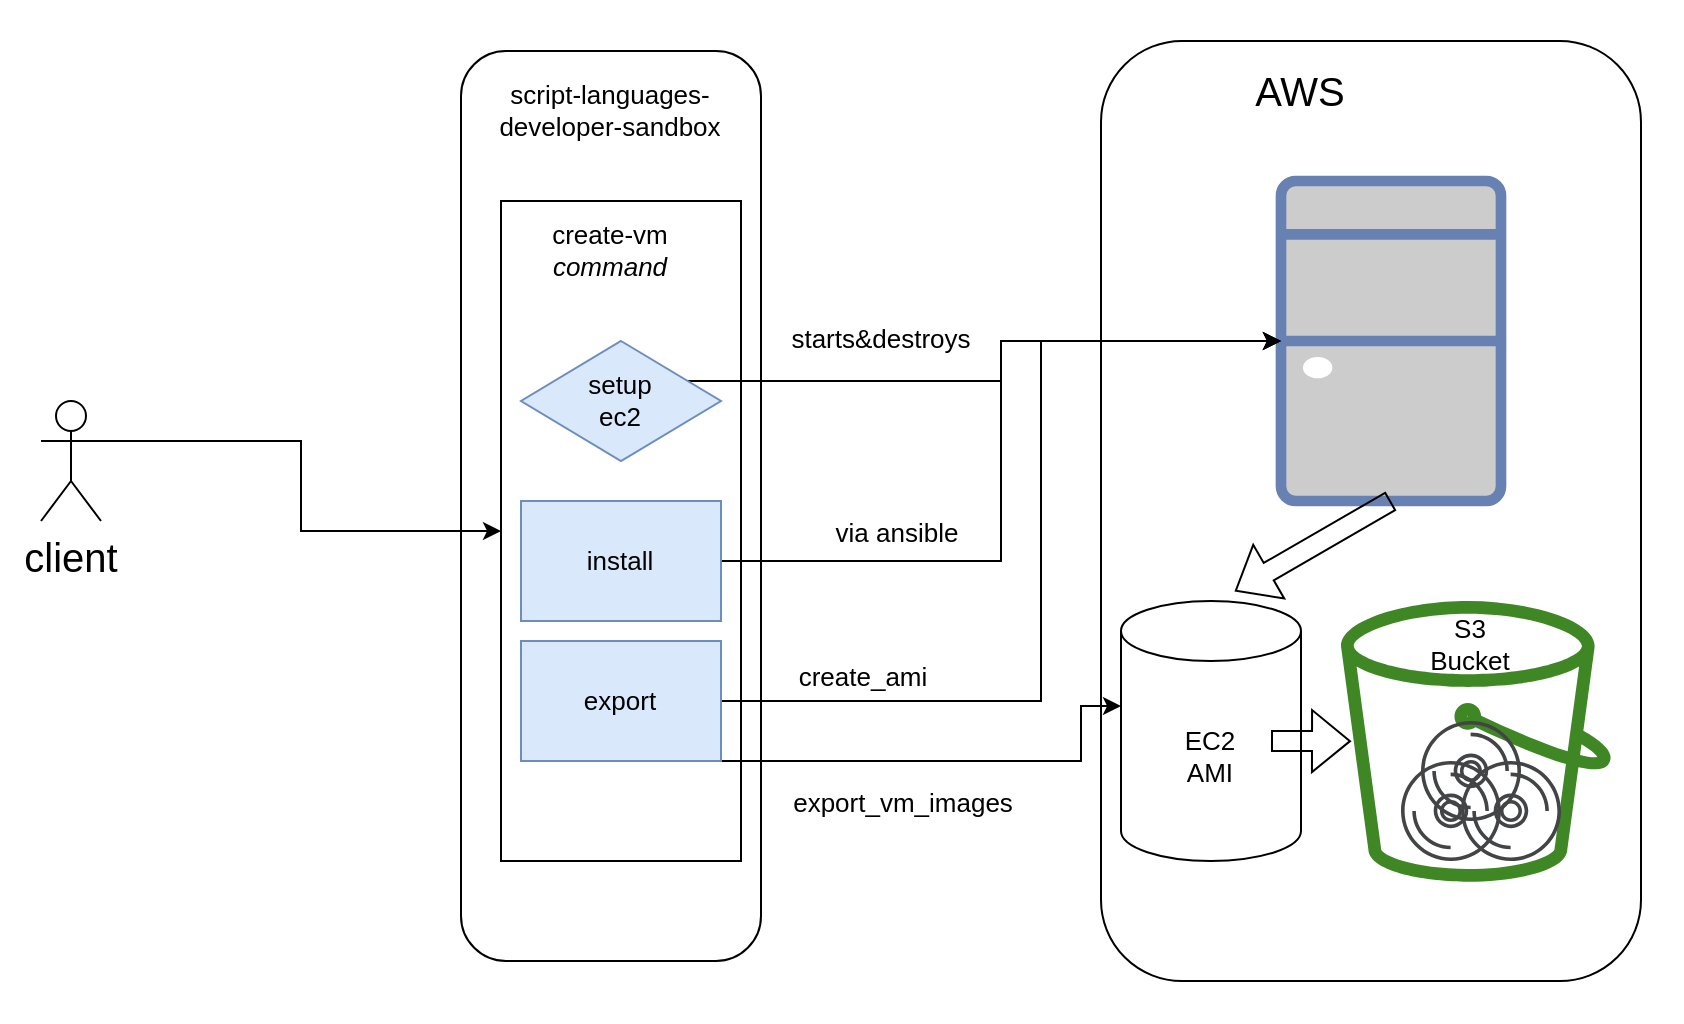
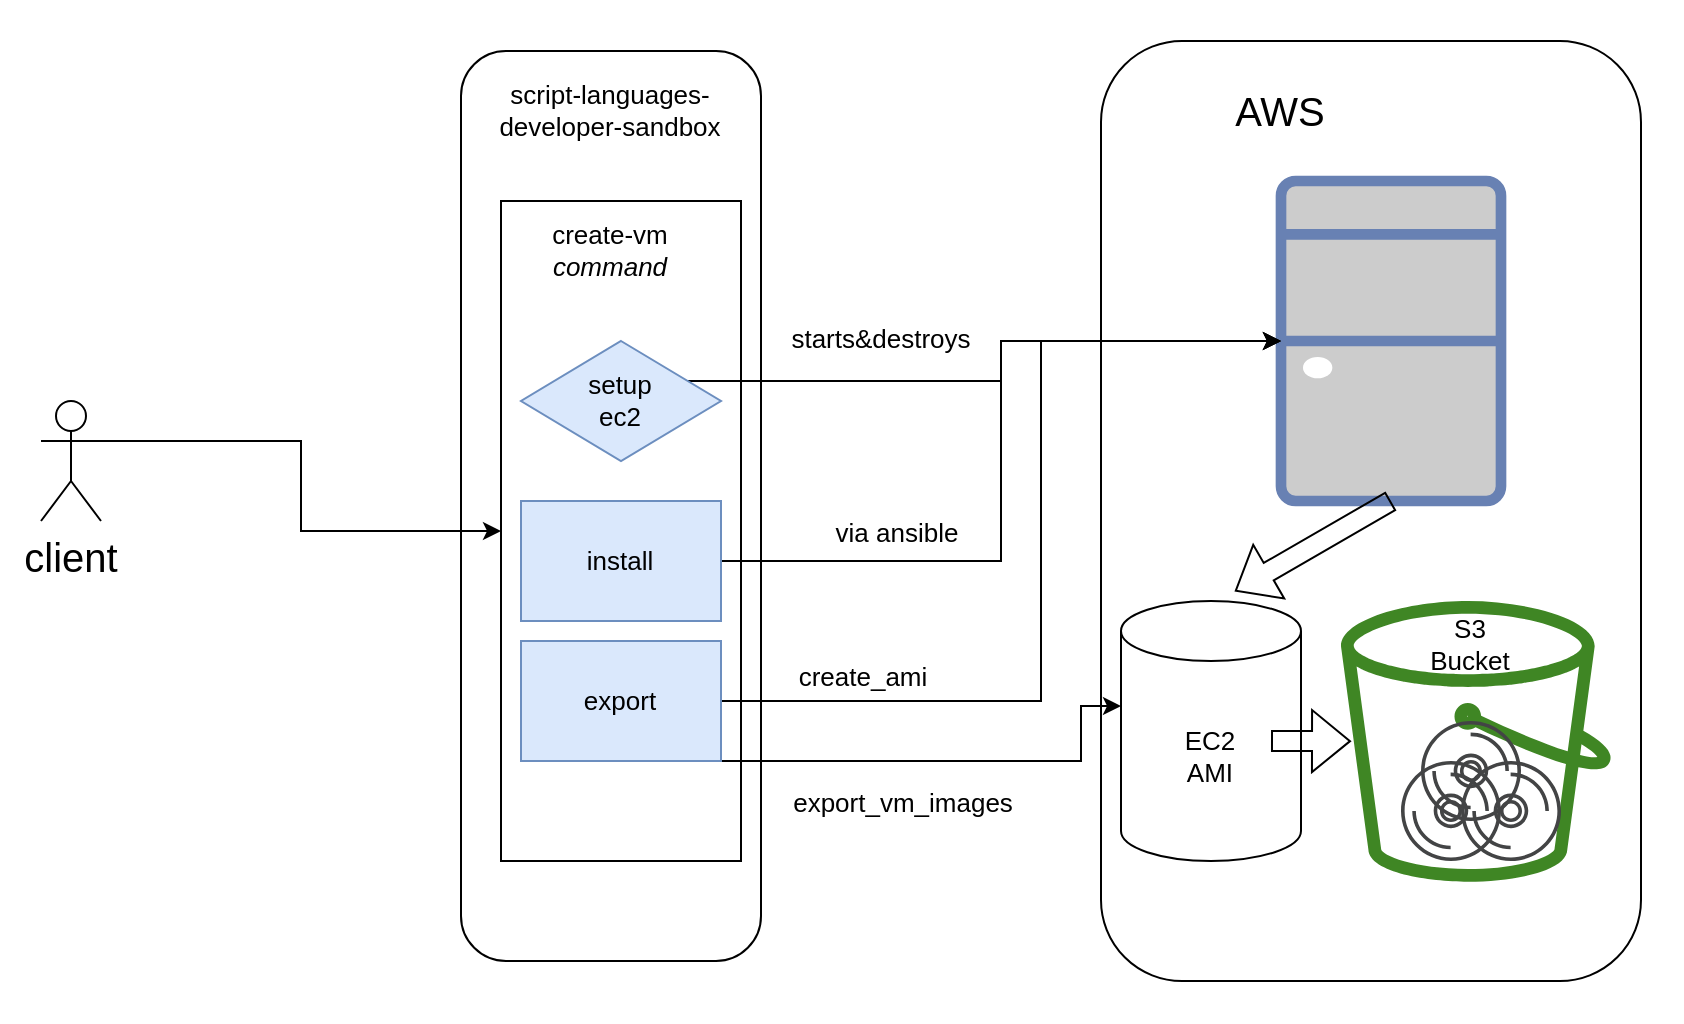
(1301, 91) -> (1281, 111)
